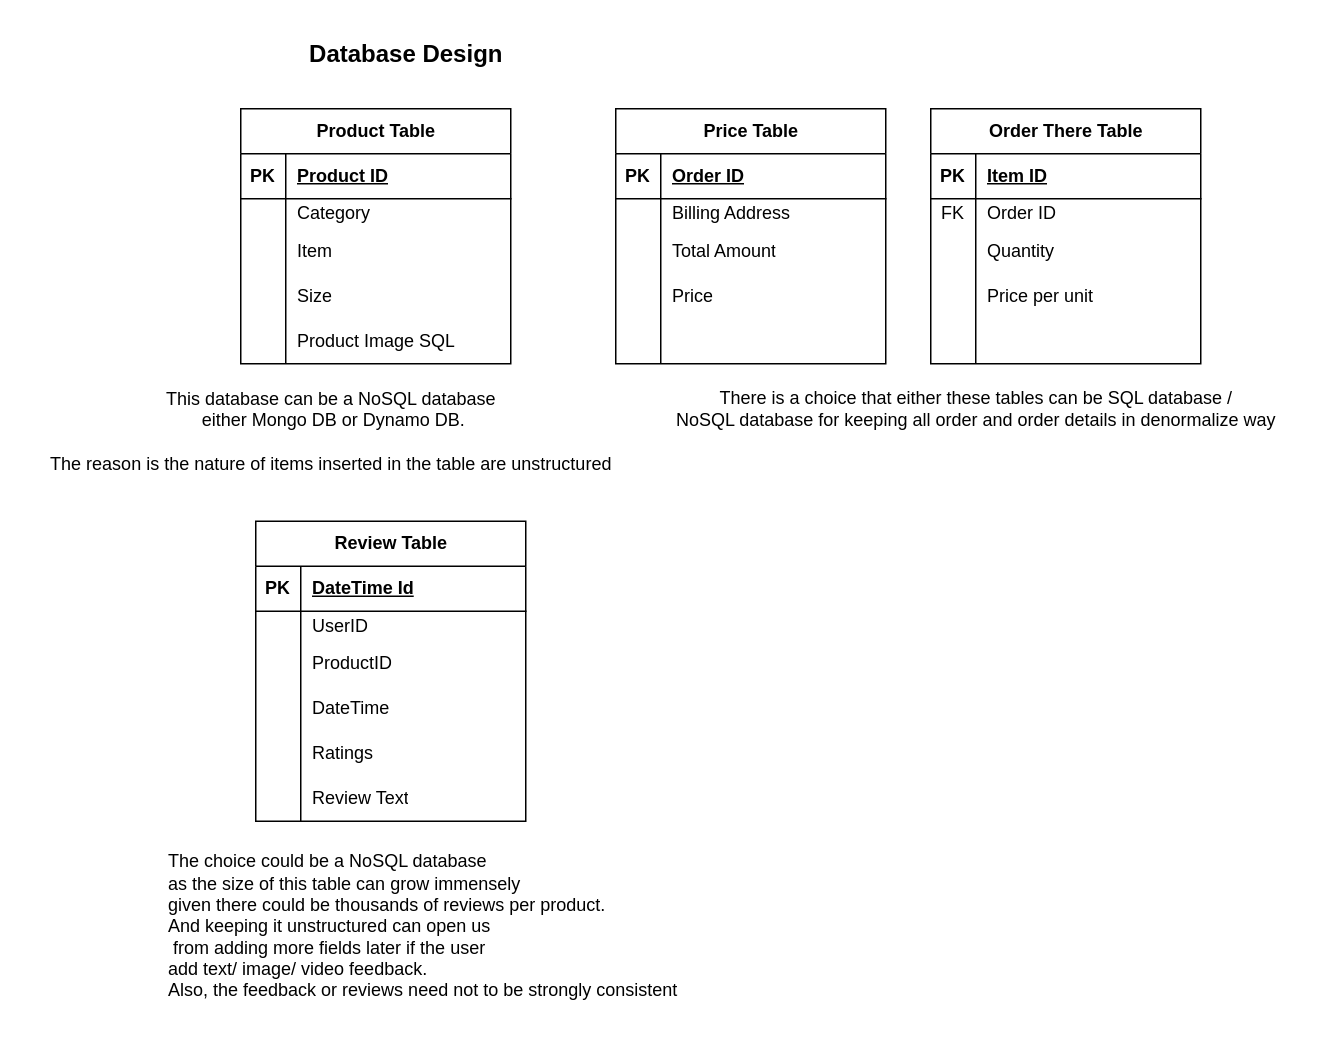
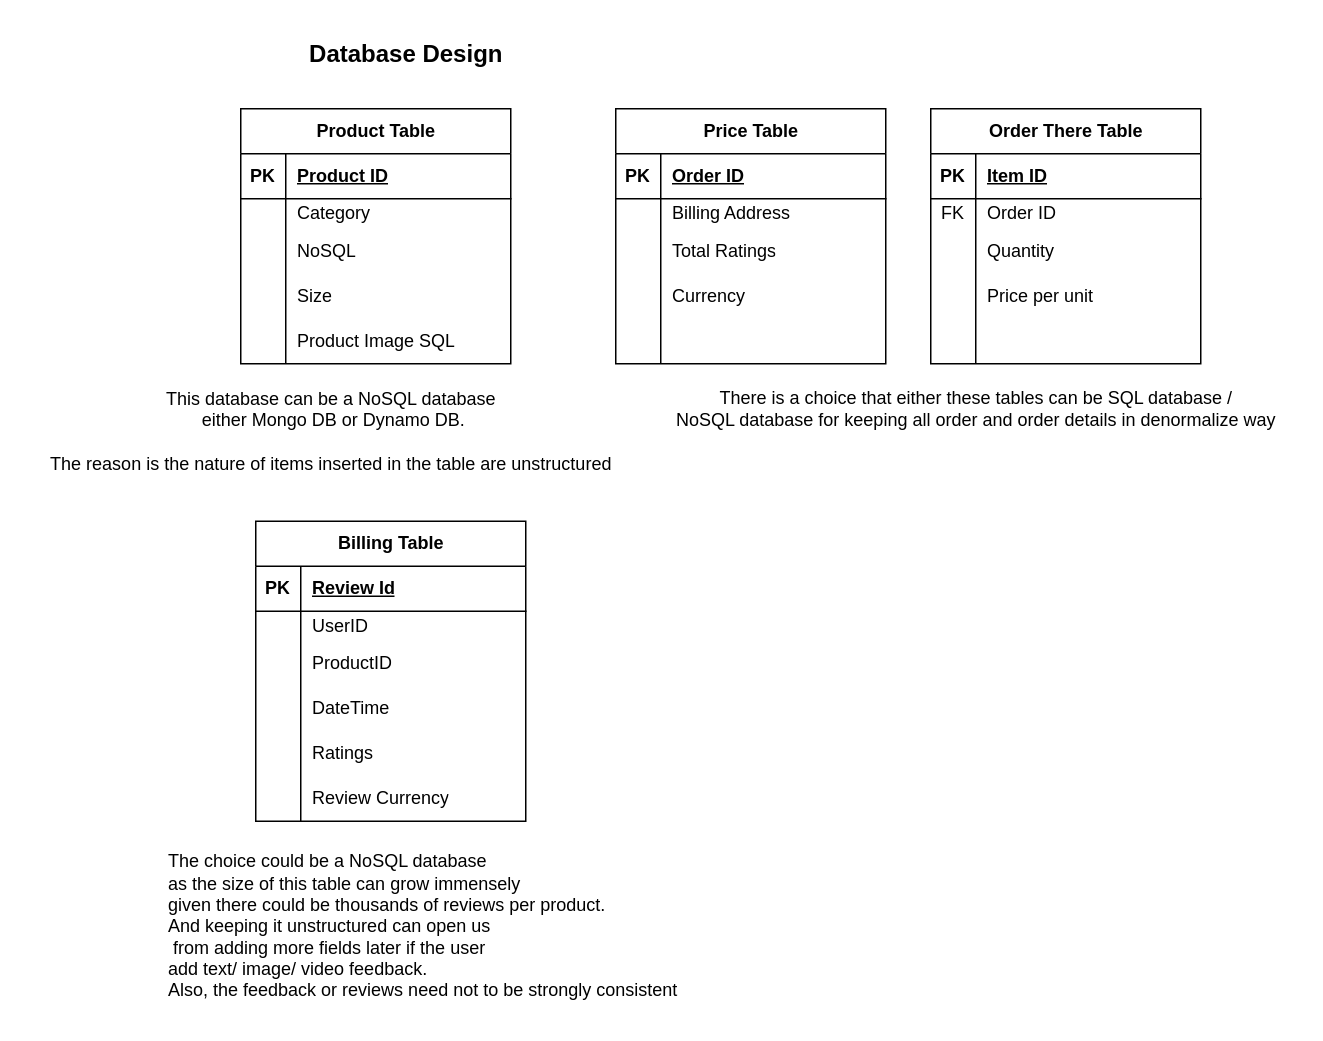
(318, 251) -> (323, 251)
(729, 251) -> (731, 251)
(696, 296) -> (713, 296)
(392, 544) -> (392, 544)
(364, 589) -> (353, 589)
(364, 799) -> (384, 799)
